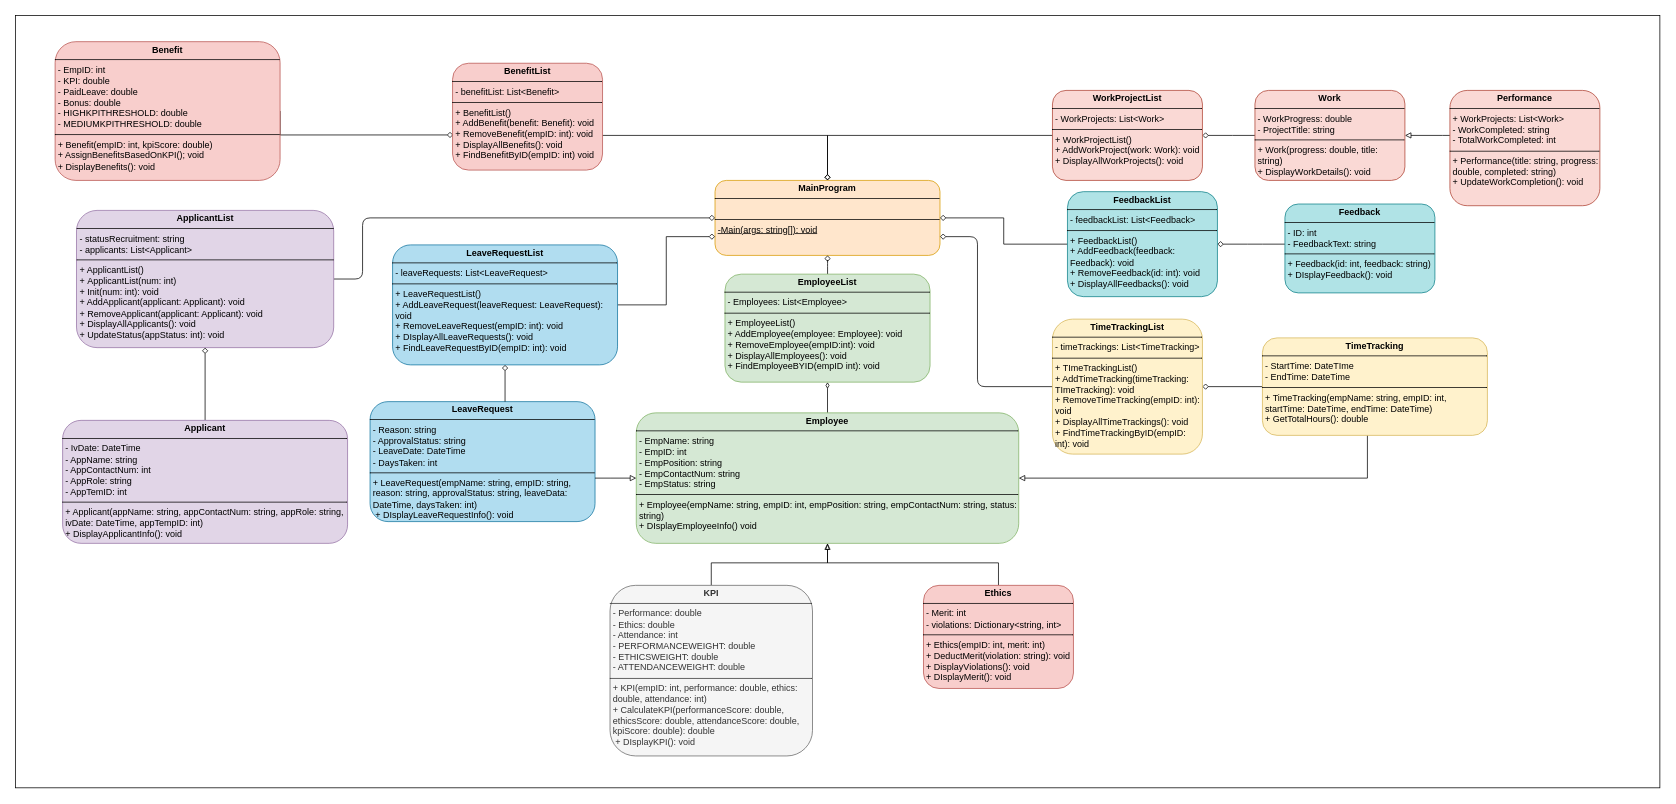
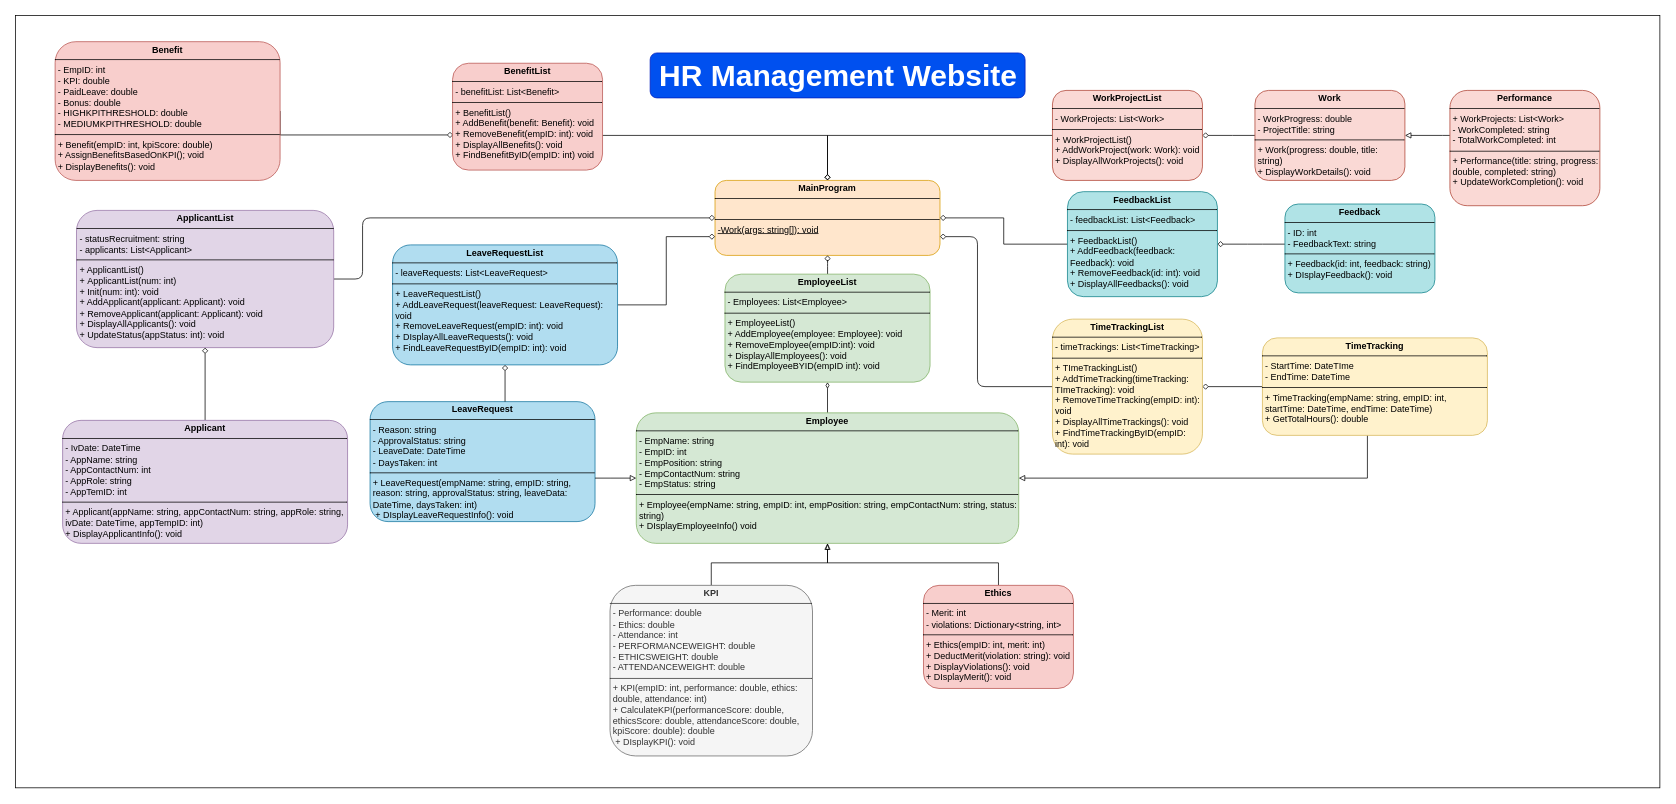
none -> (838, 75)
(775, 191) -> (776, 191)
